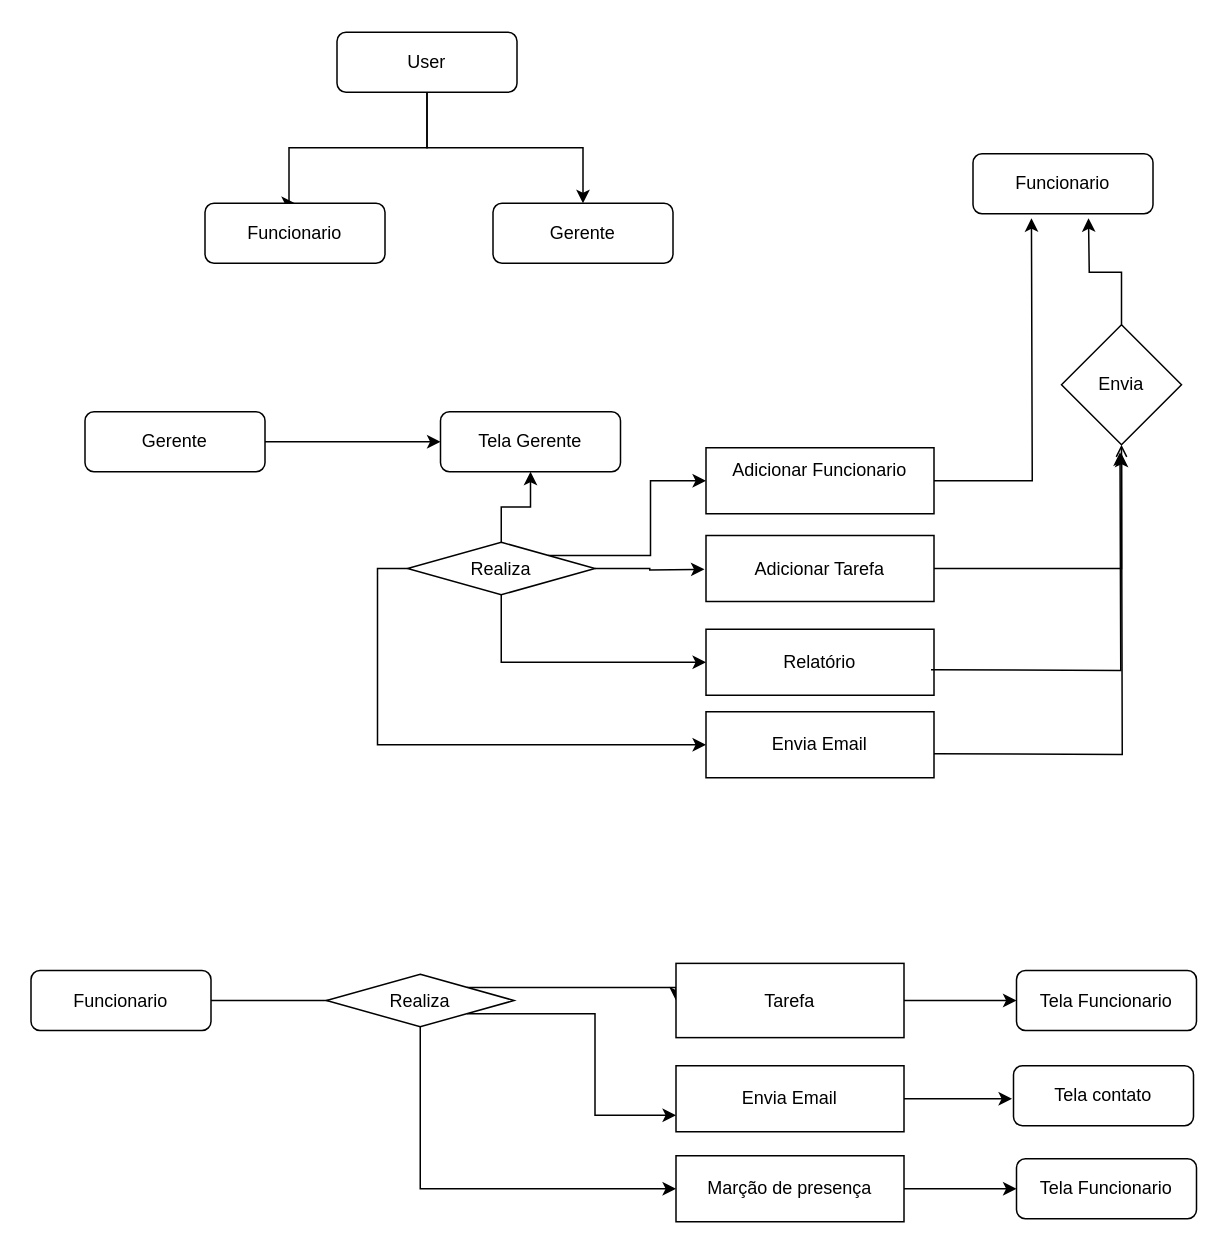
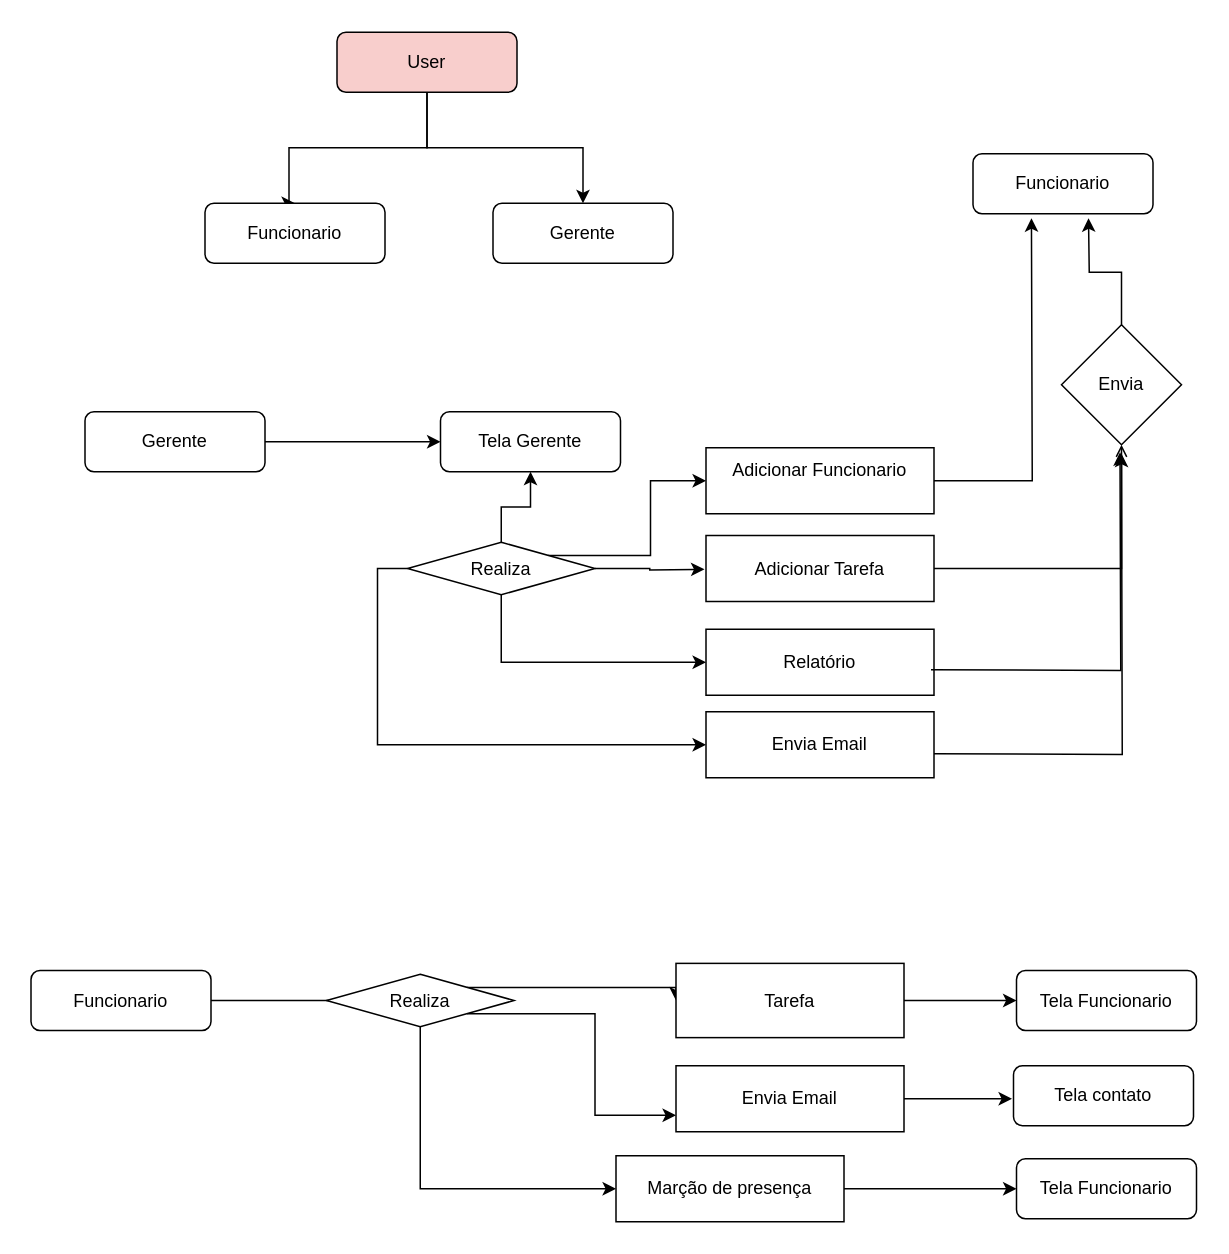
(427, 62) -> (427, 62)
(790, 1189) -> (730, 1189)
